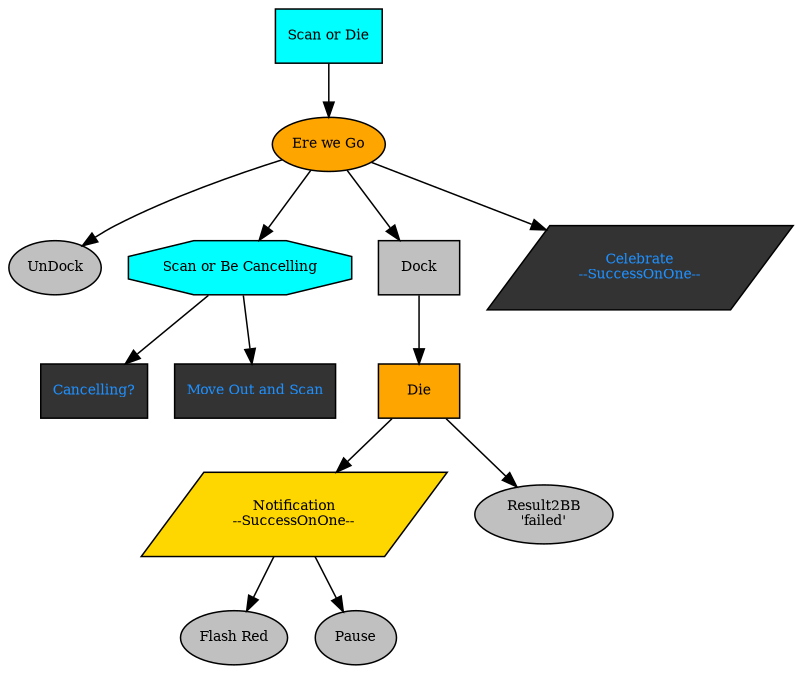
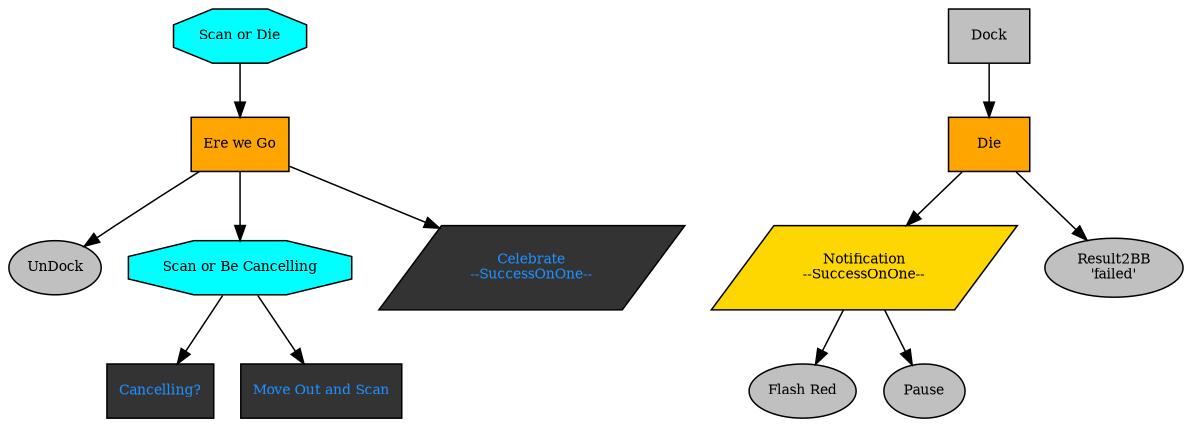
(329, 36) -> (240, 36)
(329, 144) -> (240, 144)
(369, 199) -> none
